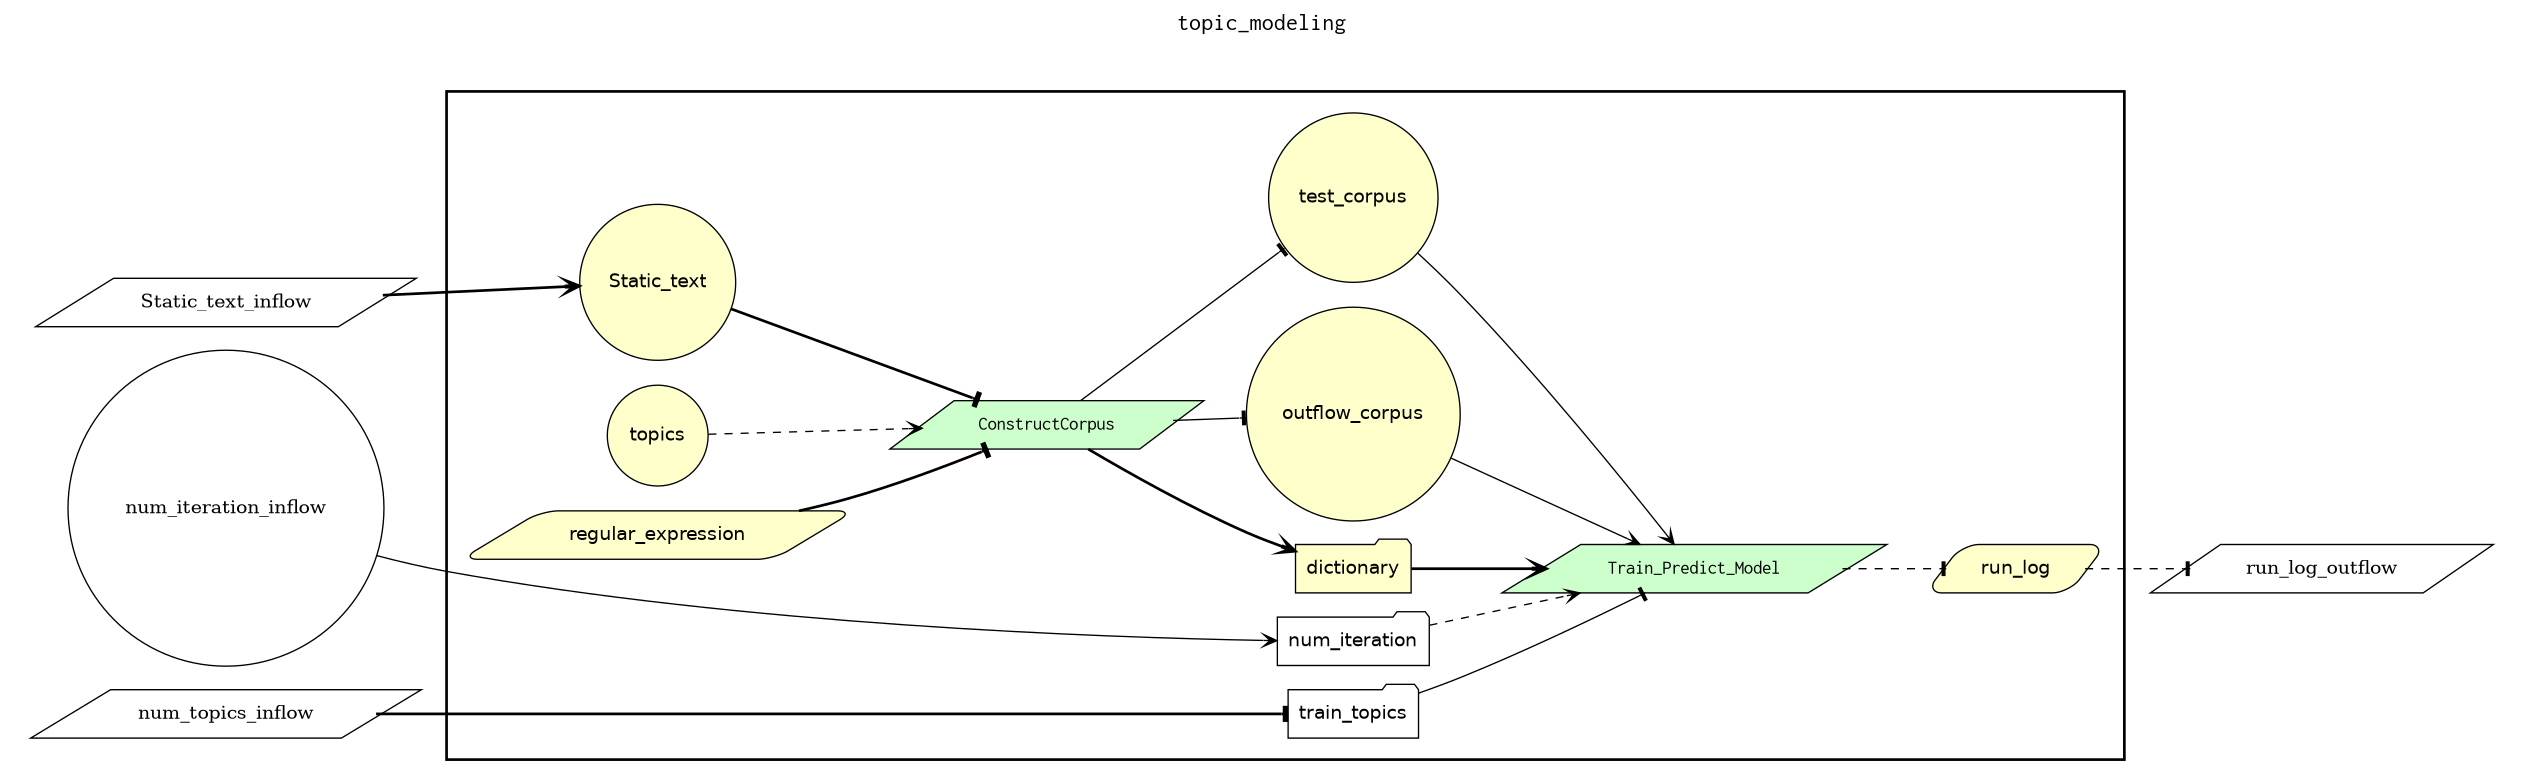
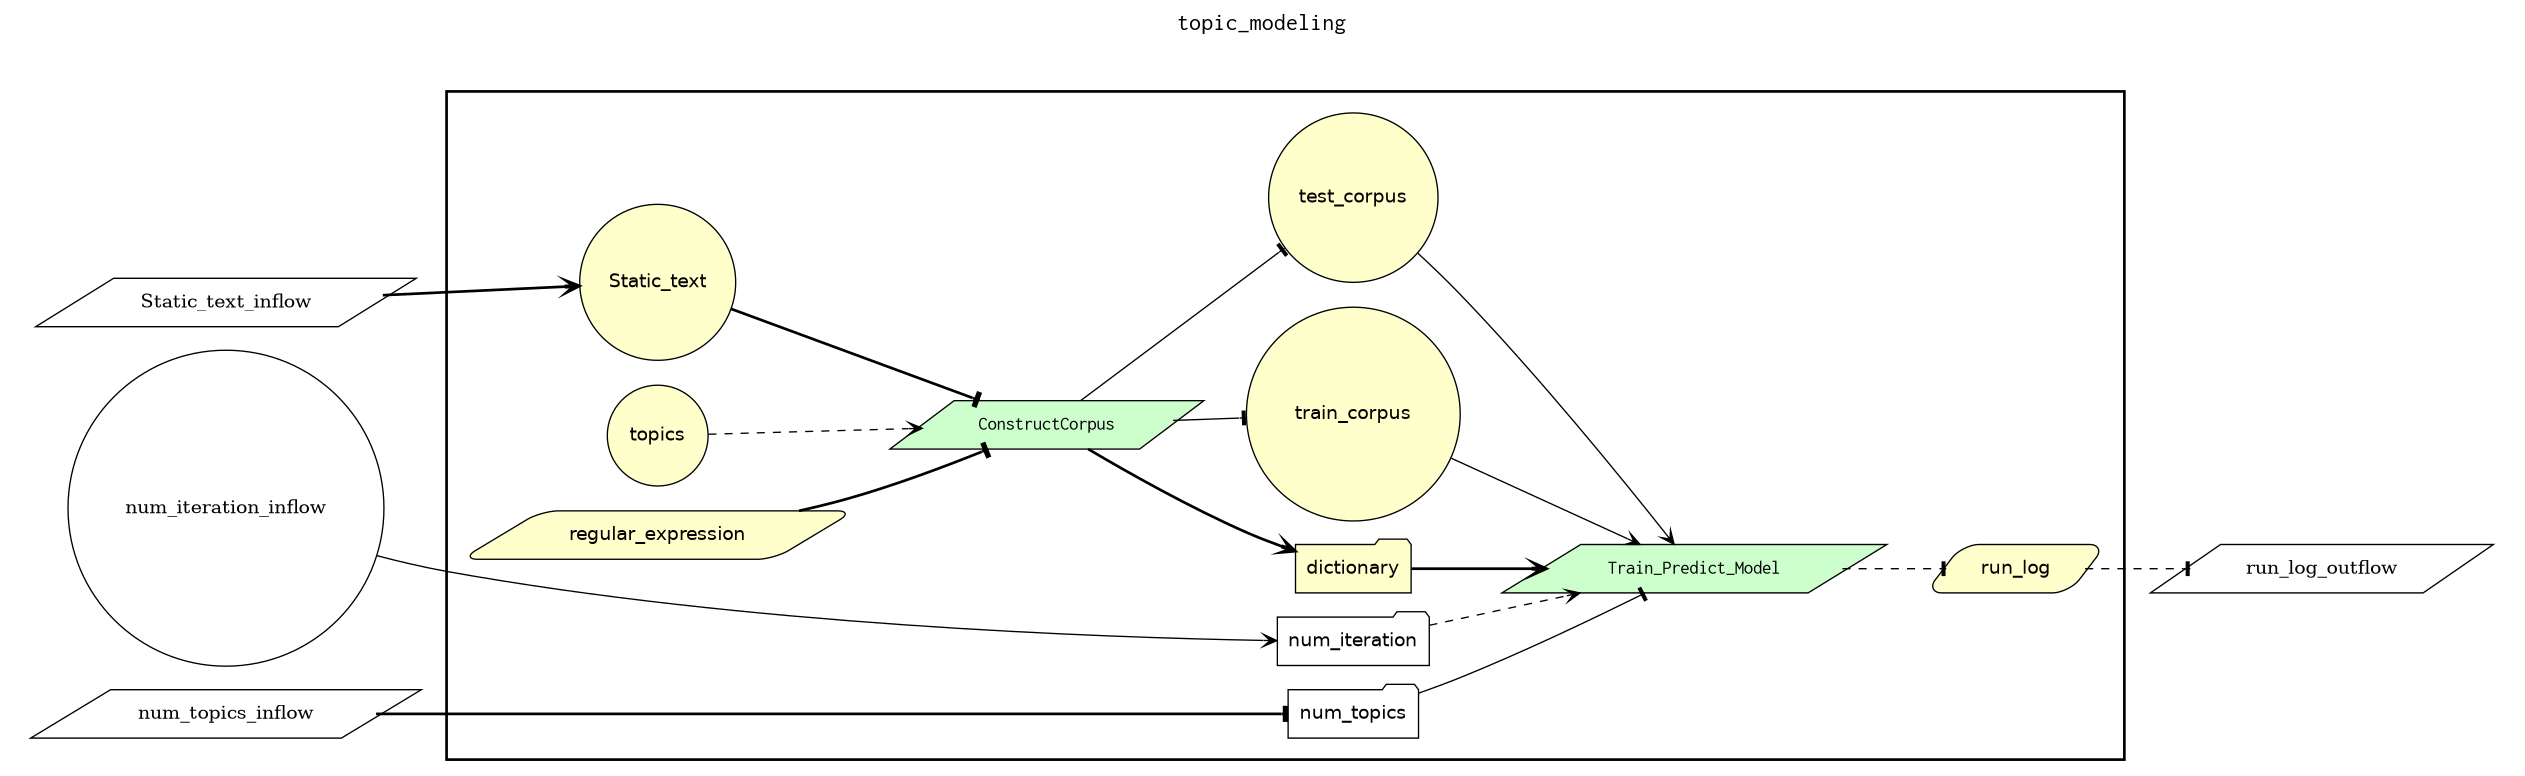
(1353, 414) -> (1353, 414)
(1353, 714) -> (1353, 714)
